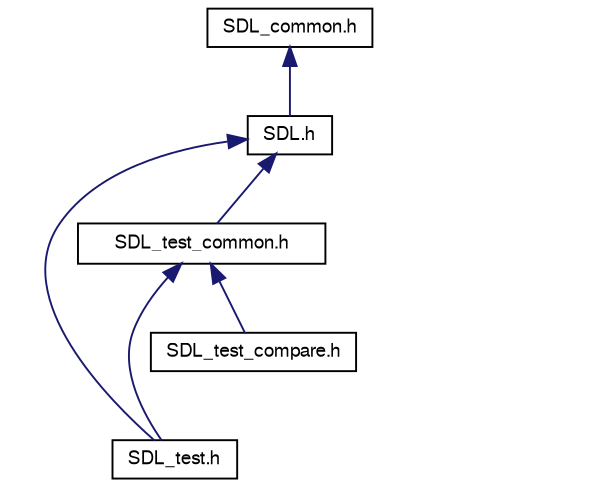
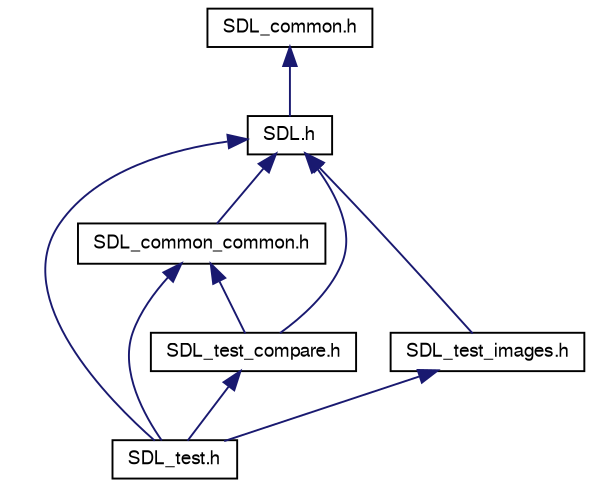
(202, 244) -> (202, 244)
none -> (343, 260)
none -> (487, 352)
none -> (208, 414)
